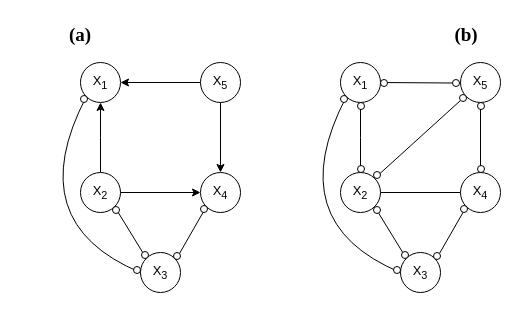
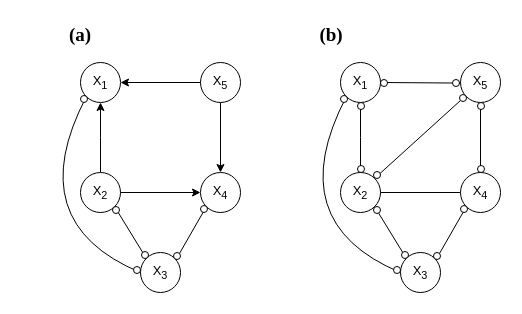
(466, 36) -> (331, 36)
